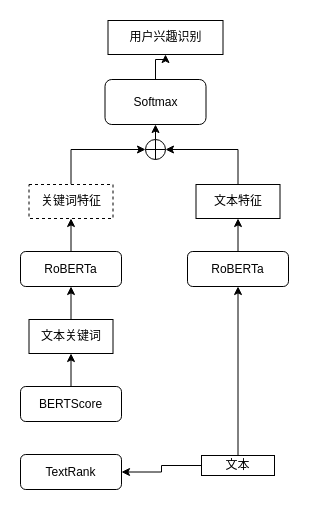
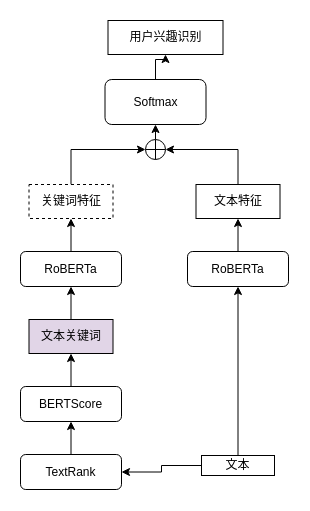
(71, 337) -> (71, 337)
none -> (71, 441)
